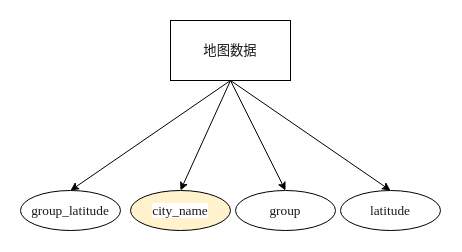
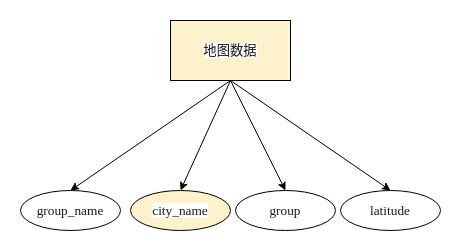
(231, 51) -> (231, 51)
(71, 211) -> (71, 211)
